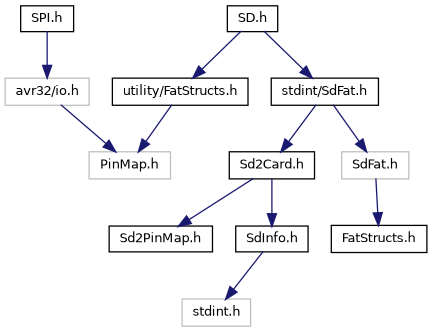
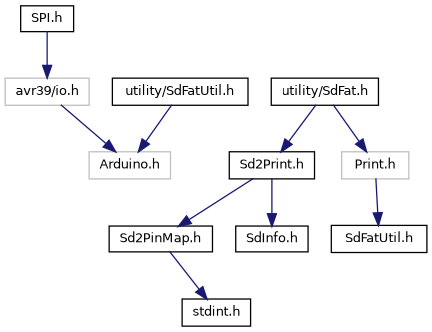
(253, 19) -> none
(47, 92) -> (47, 92)
(180, 92) -> (180, 92)
(325, 92) -> (325, 92)
(130, 165) -> (130, 165)
(272, 165) -> (272, 165)
(375, 165) -> (375, 165)
(379, 239) -> (379, 239)
(248, 270) -> (184, 270)
(216, 313) -> (216, 313)
